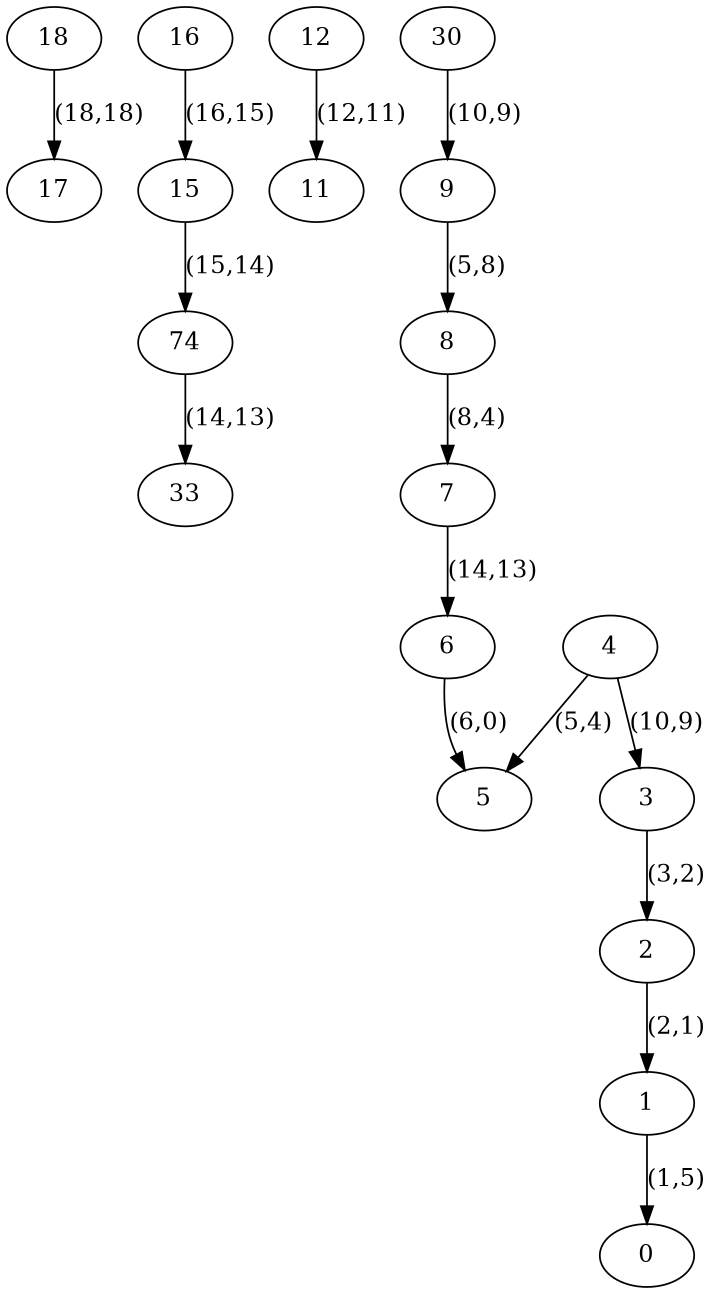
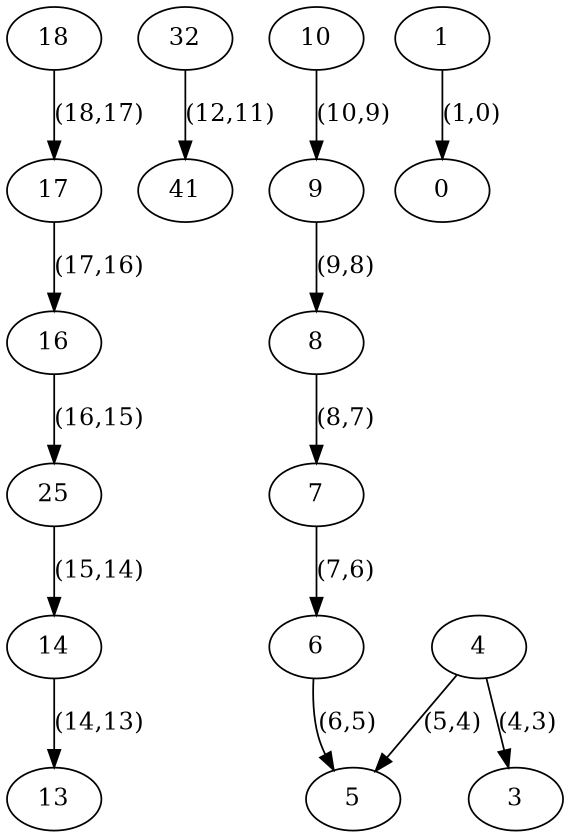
(316, 38) -> (185, 38)
(448, 38) -> (316, 38)
(100, 115) -> (100, 115)
(185, 191) -> (54, 495)
(316, 191) -> (185, 191)
none -> (54, 258)
(477, 267) -> (346, 267)
(185, 343) -> (54, 647)
(477, 419) -> (346, 419)
(185, 495) -> (54, 799)
(493, 571) -> (346, 571)
(479, 723) -> (348, 723)
(667, 723) -> (528, 723)
(647, 951) -> none
(677, 1179) -> (472, 115)
